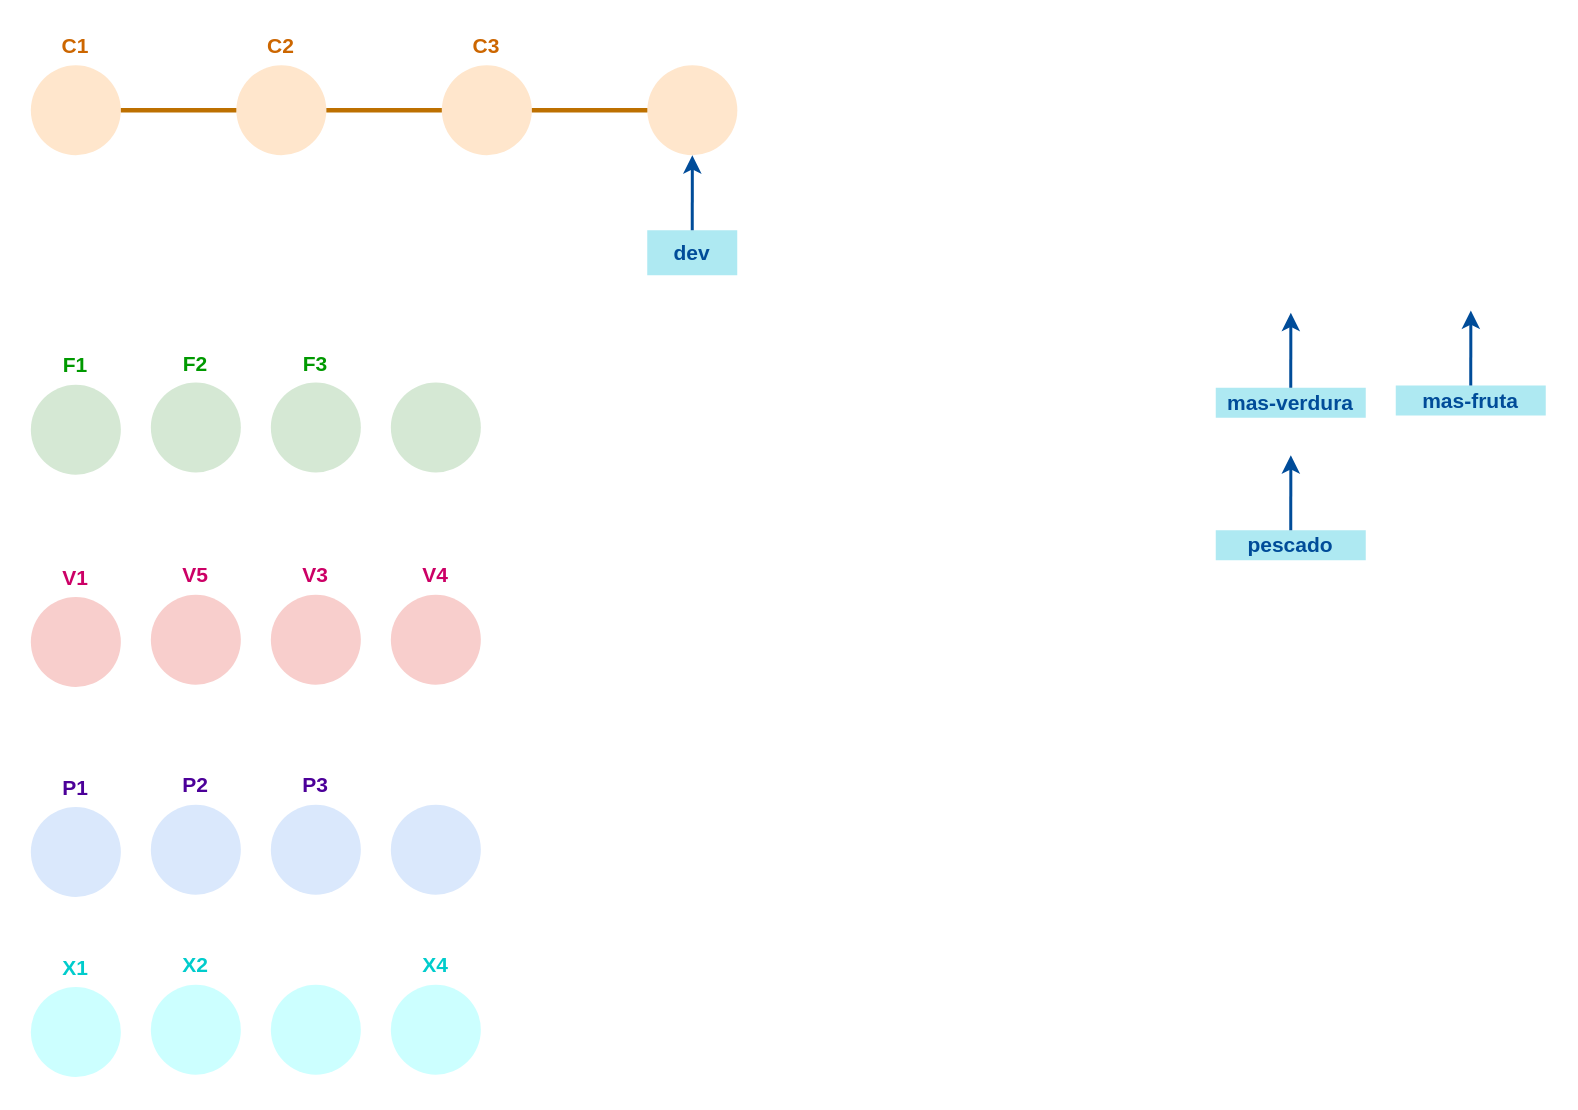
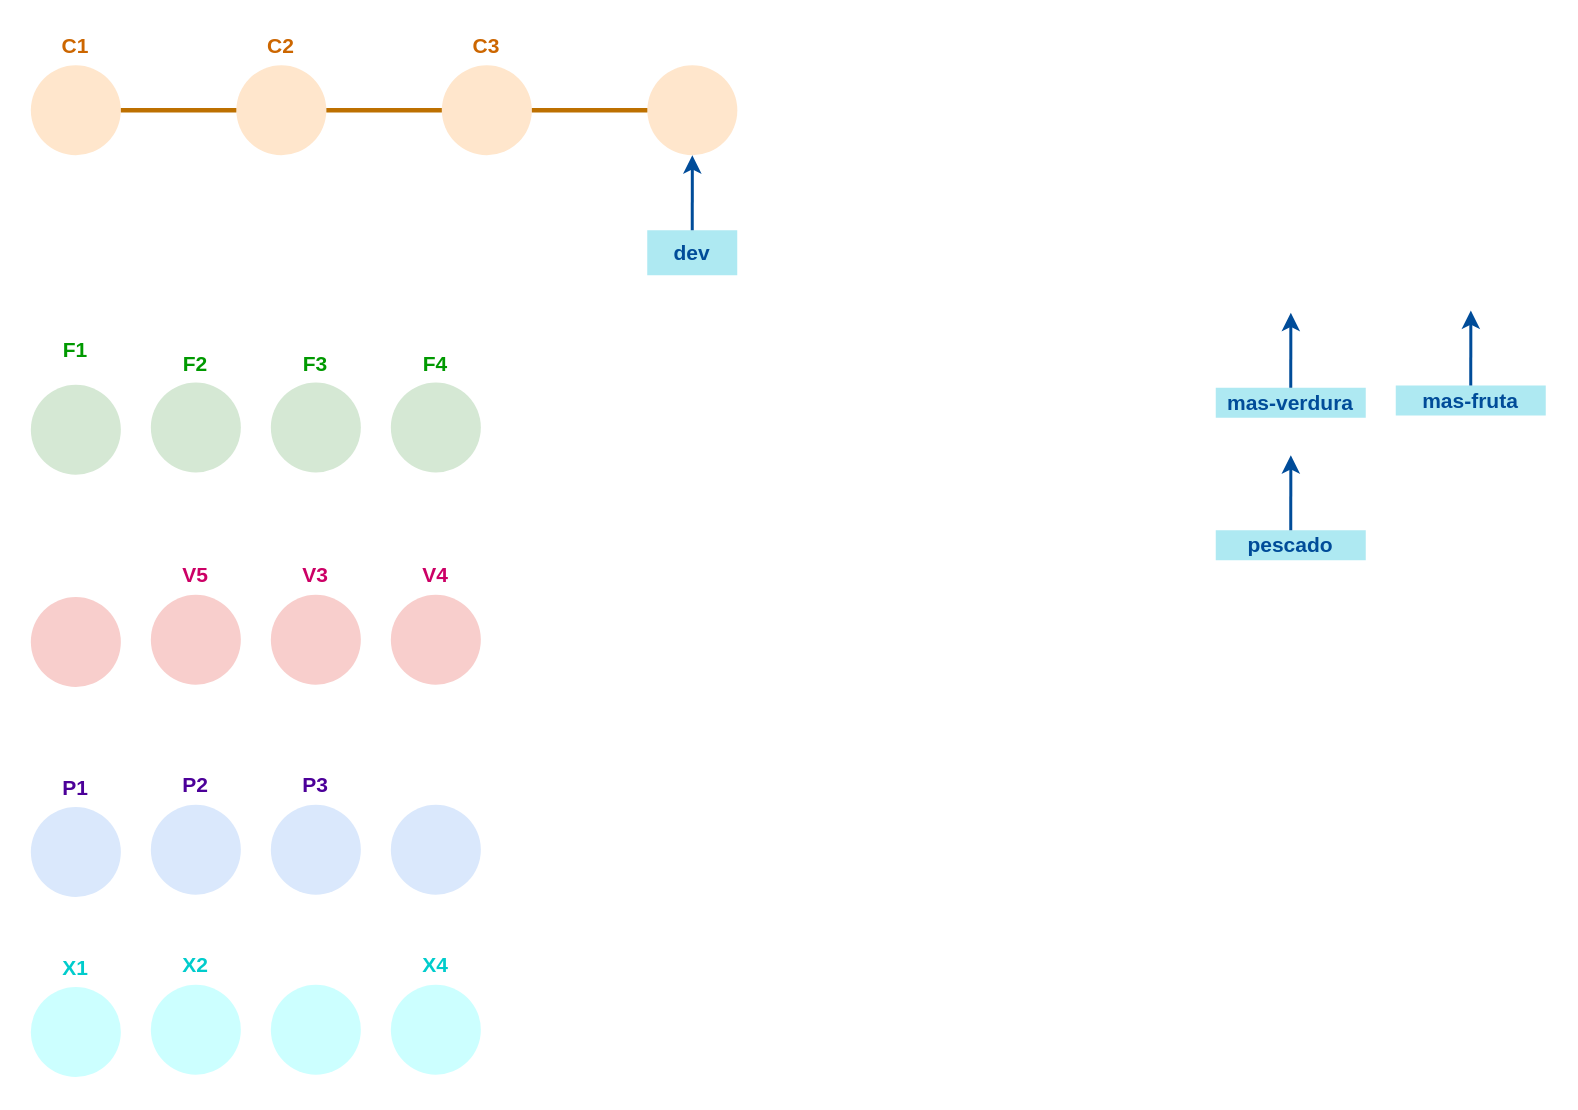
none -> (436, 363)
(76, 365) -> (76, 350)
(76, 578) -> none
